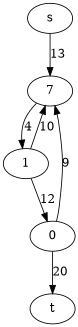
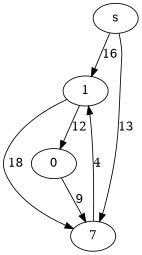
none -> (102, 51)
(47, 127) -> (16, 164)
(53, 309) -> none
